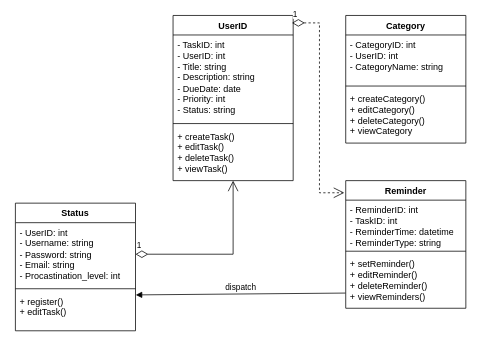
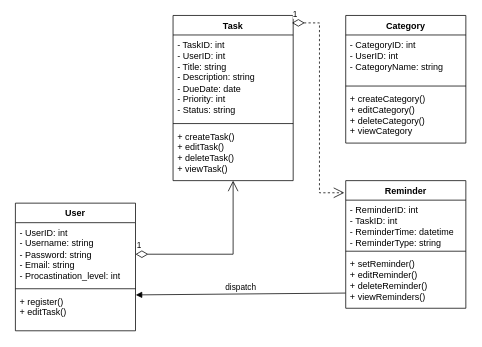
(233, 26) -> (233, 26)
(75, 214) -> (75, 214)
